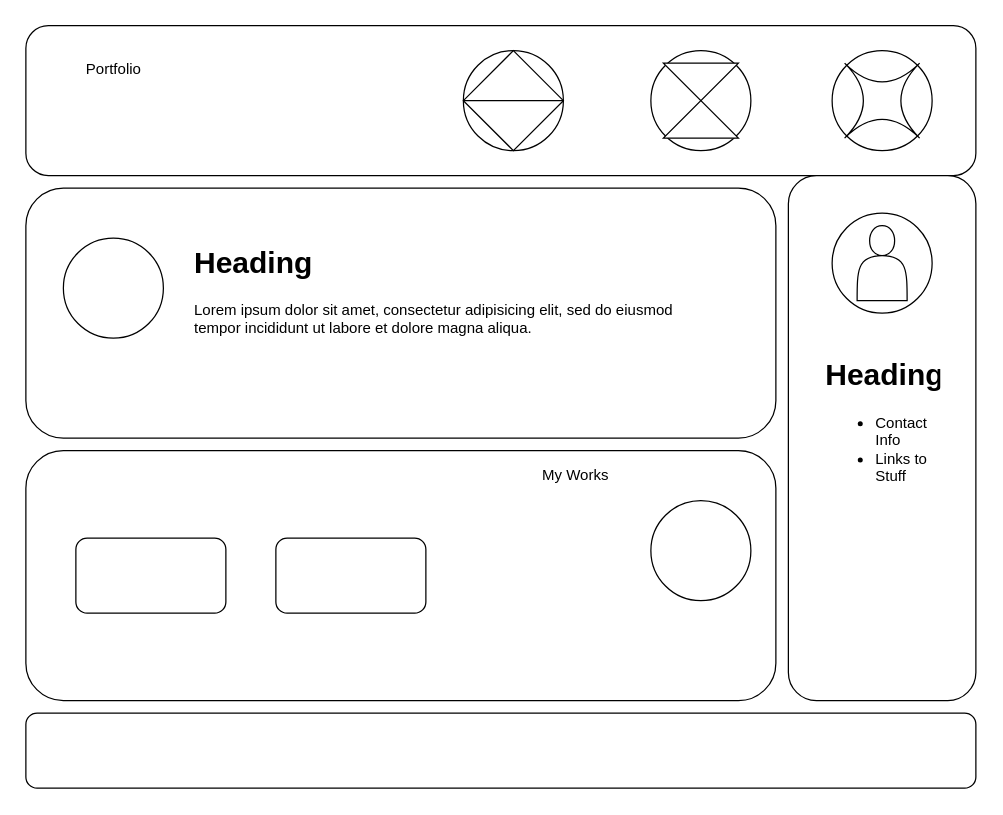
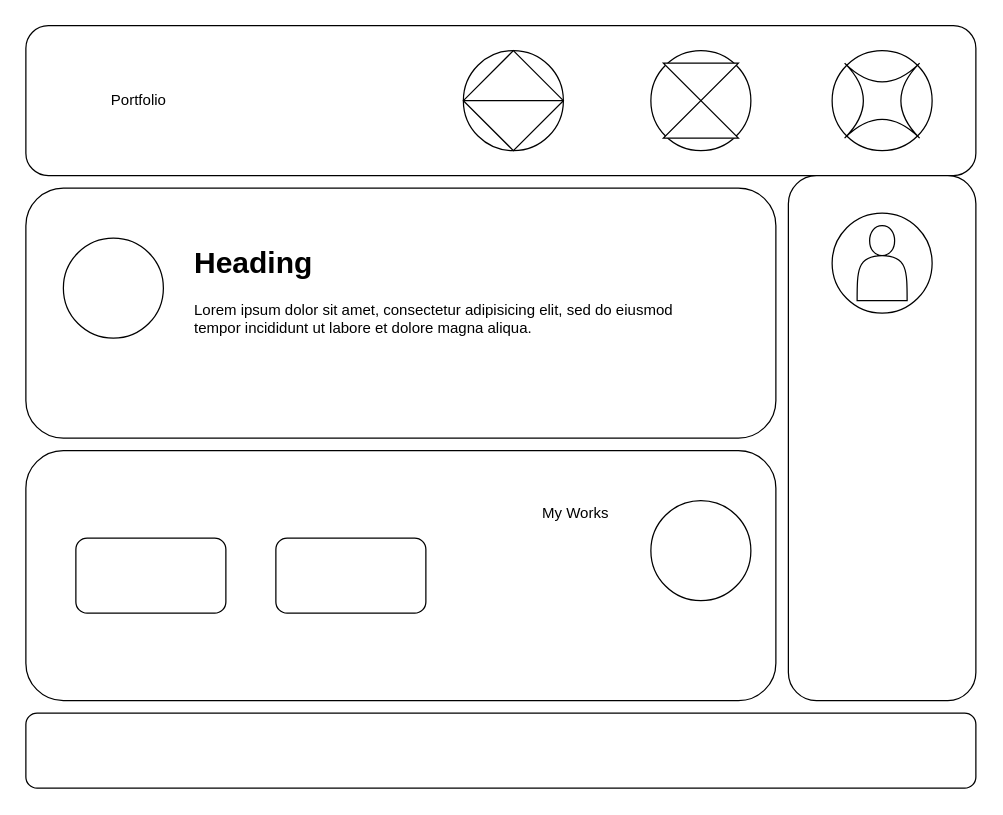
(113, 69) -> (138, 101)
(882, 444) -> none
(576, 476) -> (576, 513)
